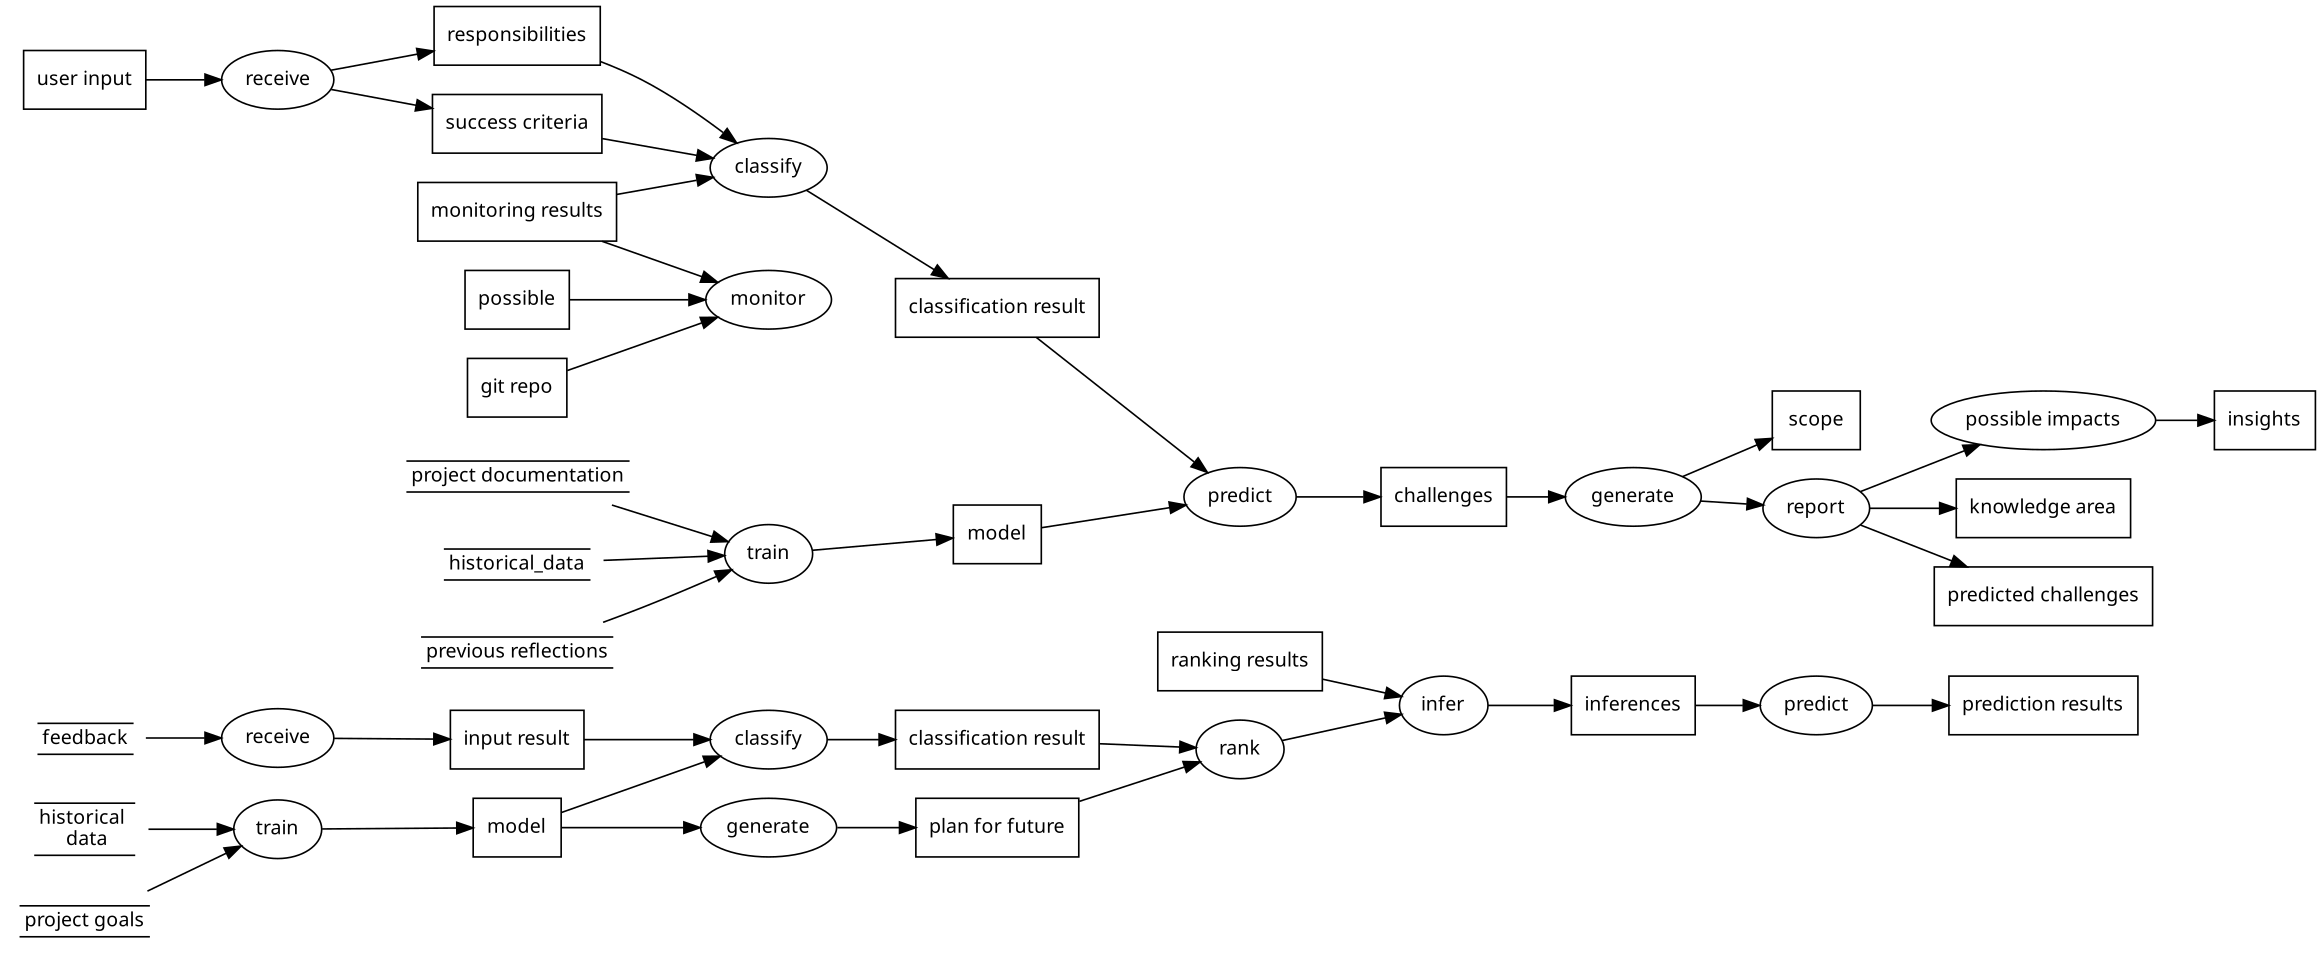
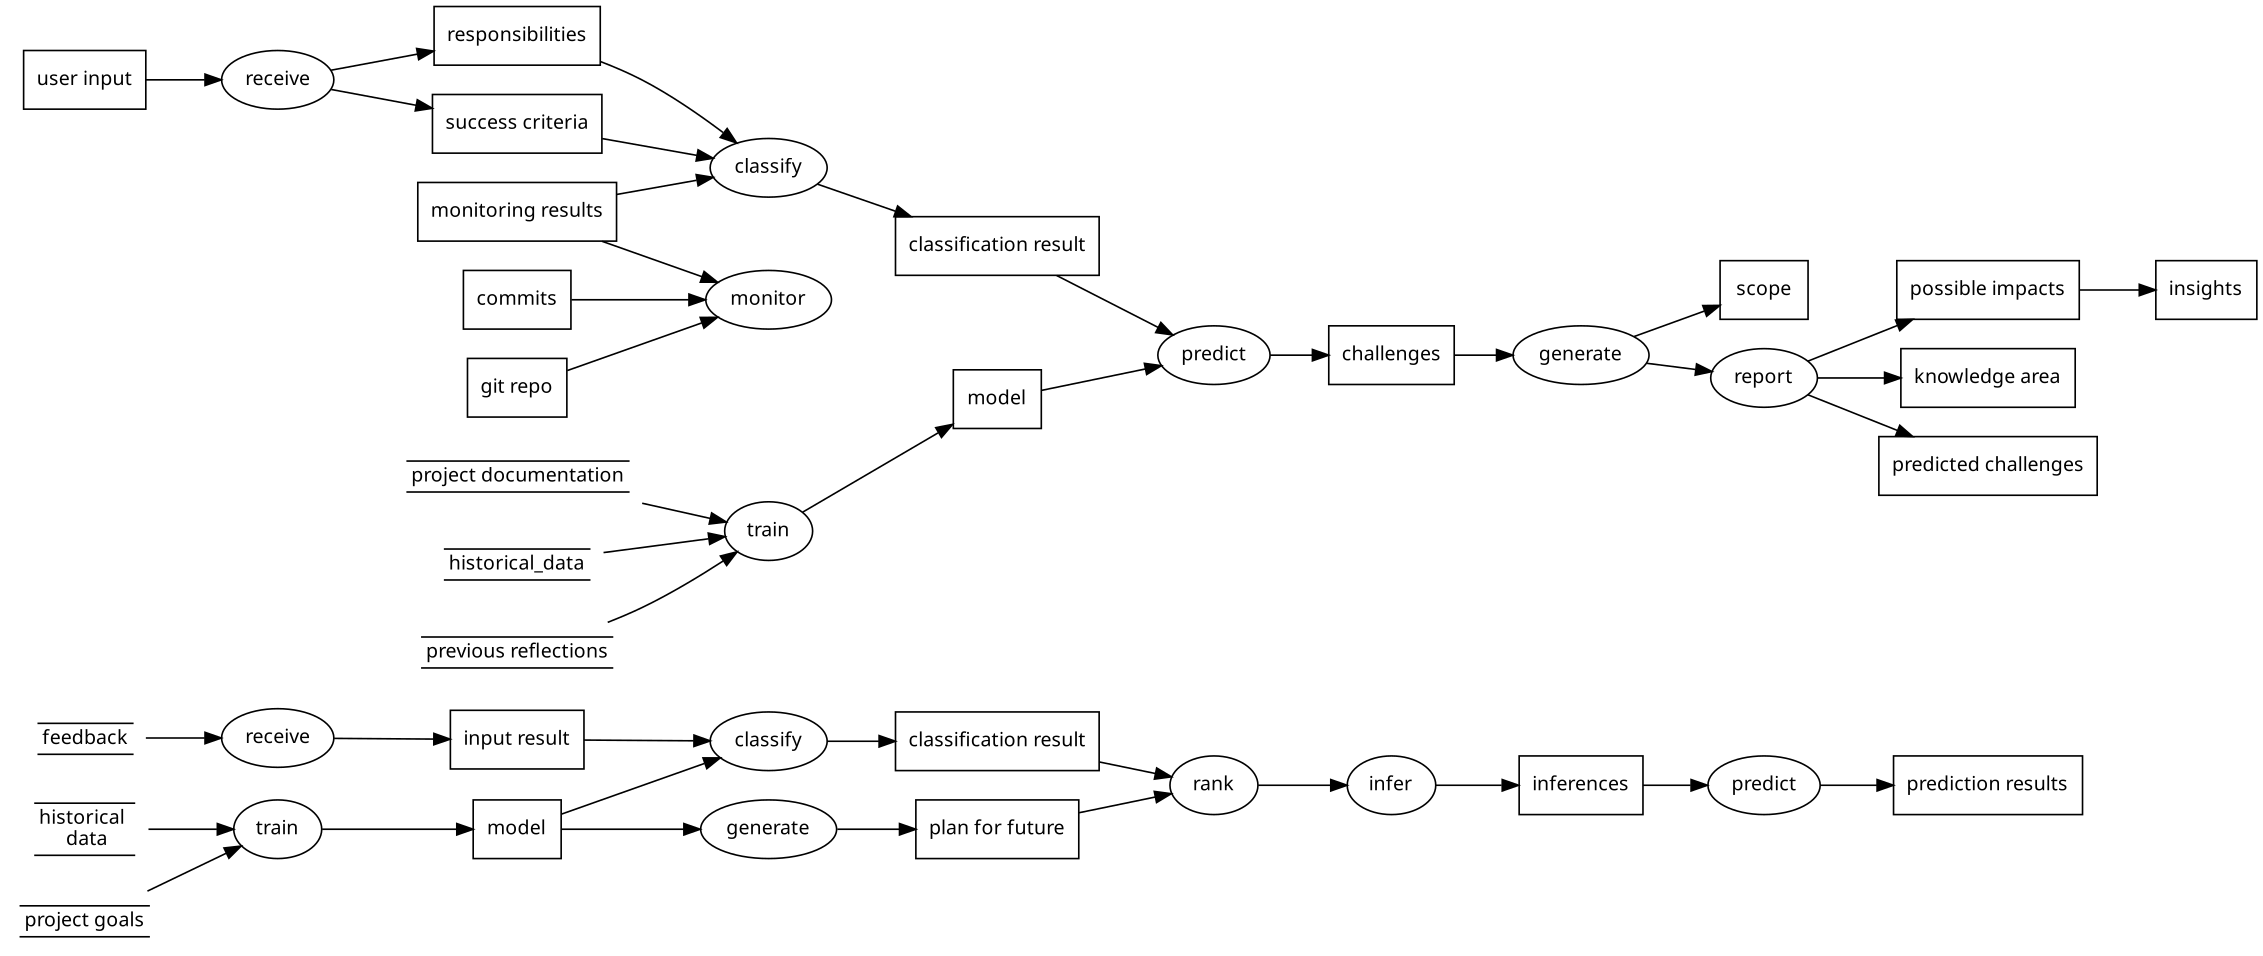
(517, 300) -> (517, 300)
(2043, 420) -> (1988, 290)
(1240, 661) -> none
